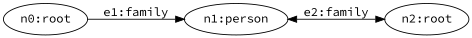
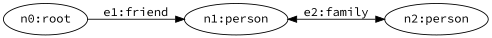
(136, 13) -> (136, 13)
(427, 19) -> (436, 19)
